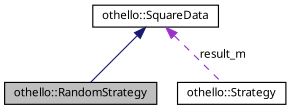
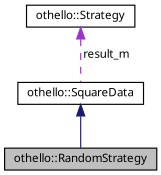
(198, 59) -> (81, 61)
